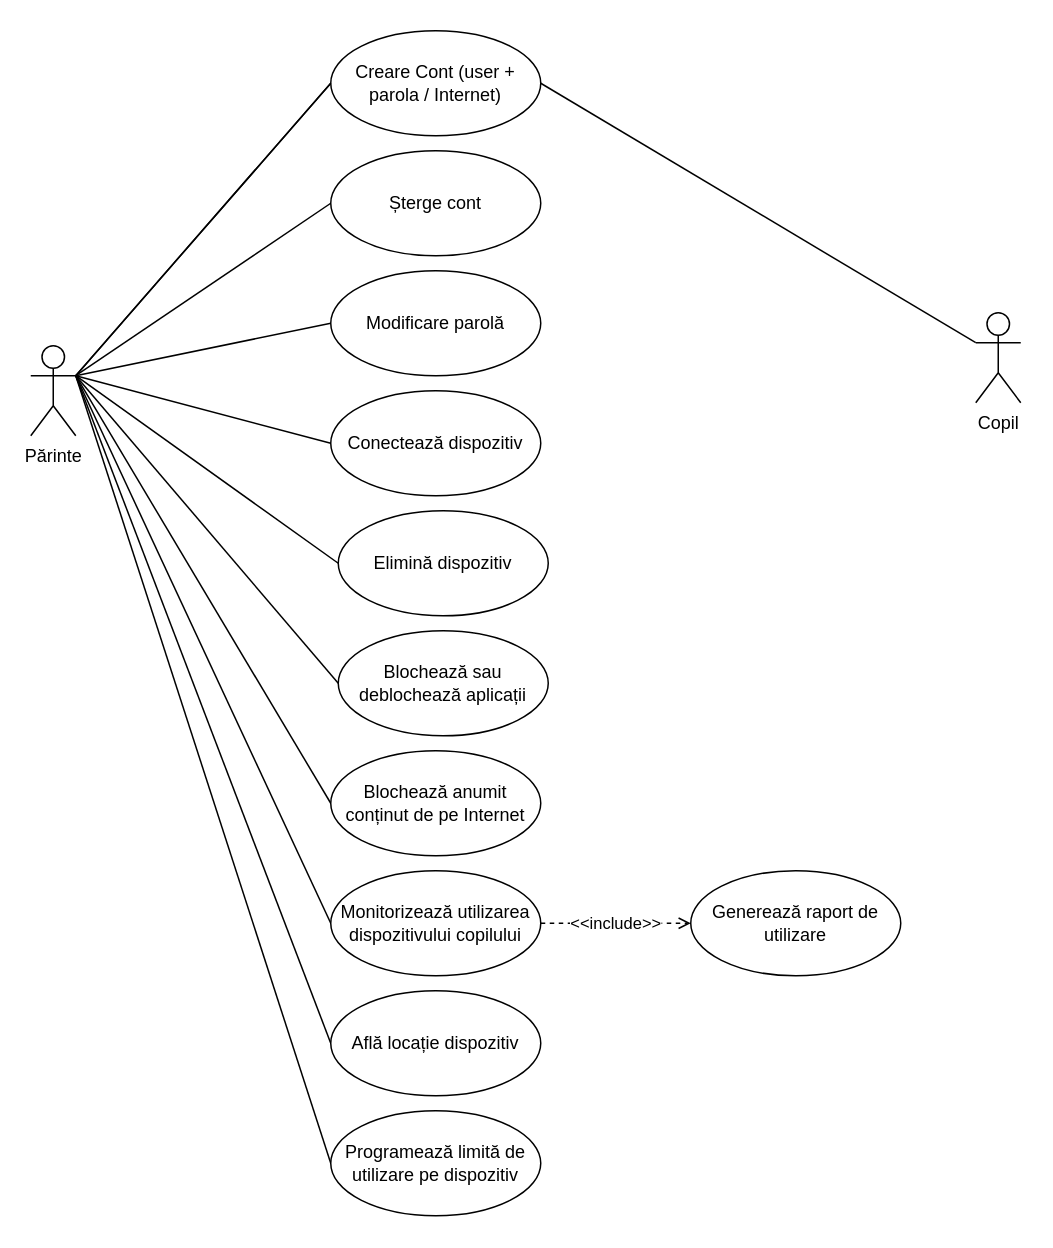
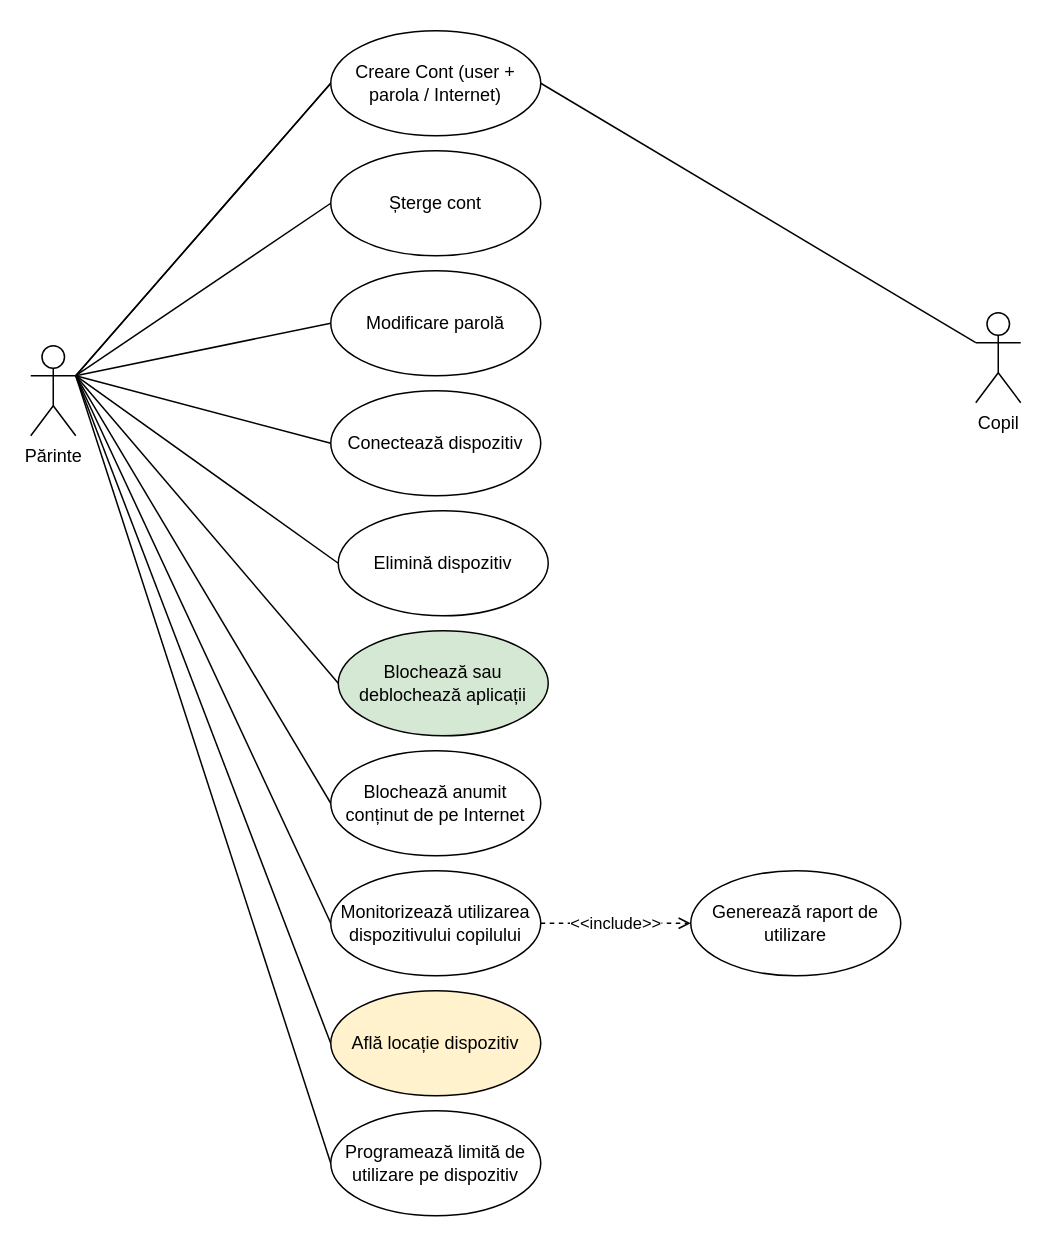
(443, 683) -> (443, 683)
(436, 1043) -> (436, 1043)
